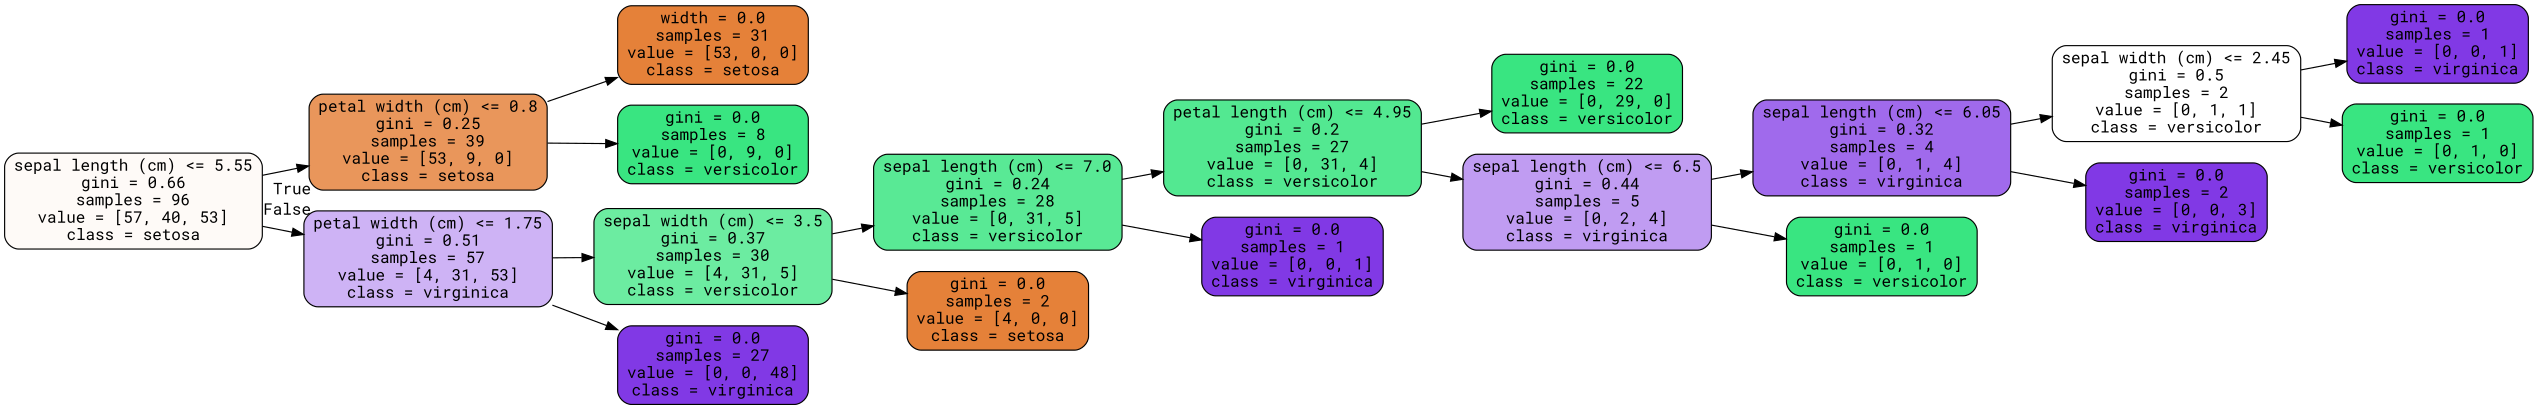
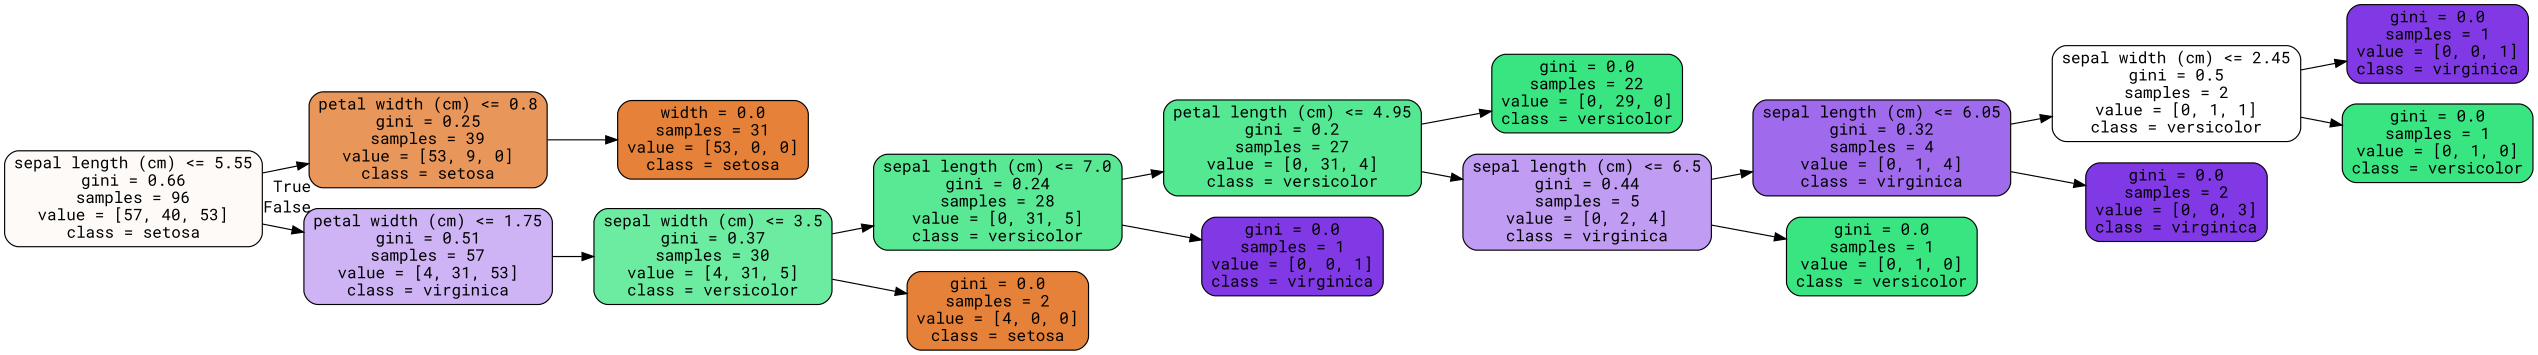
(713, 144) -> none
(713, 365) -> none
